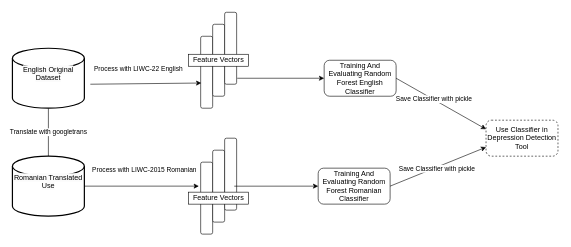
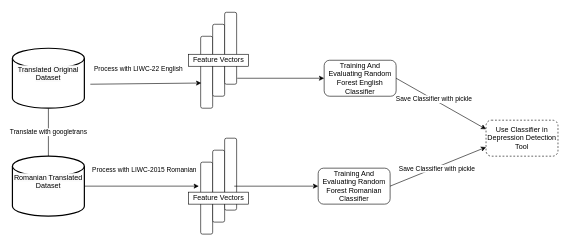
(48, 78) -> (48, 78)
(48, 186) -> (48, 186)
